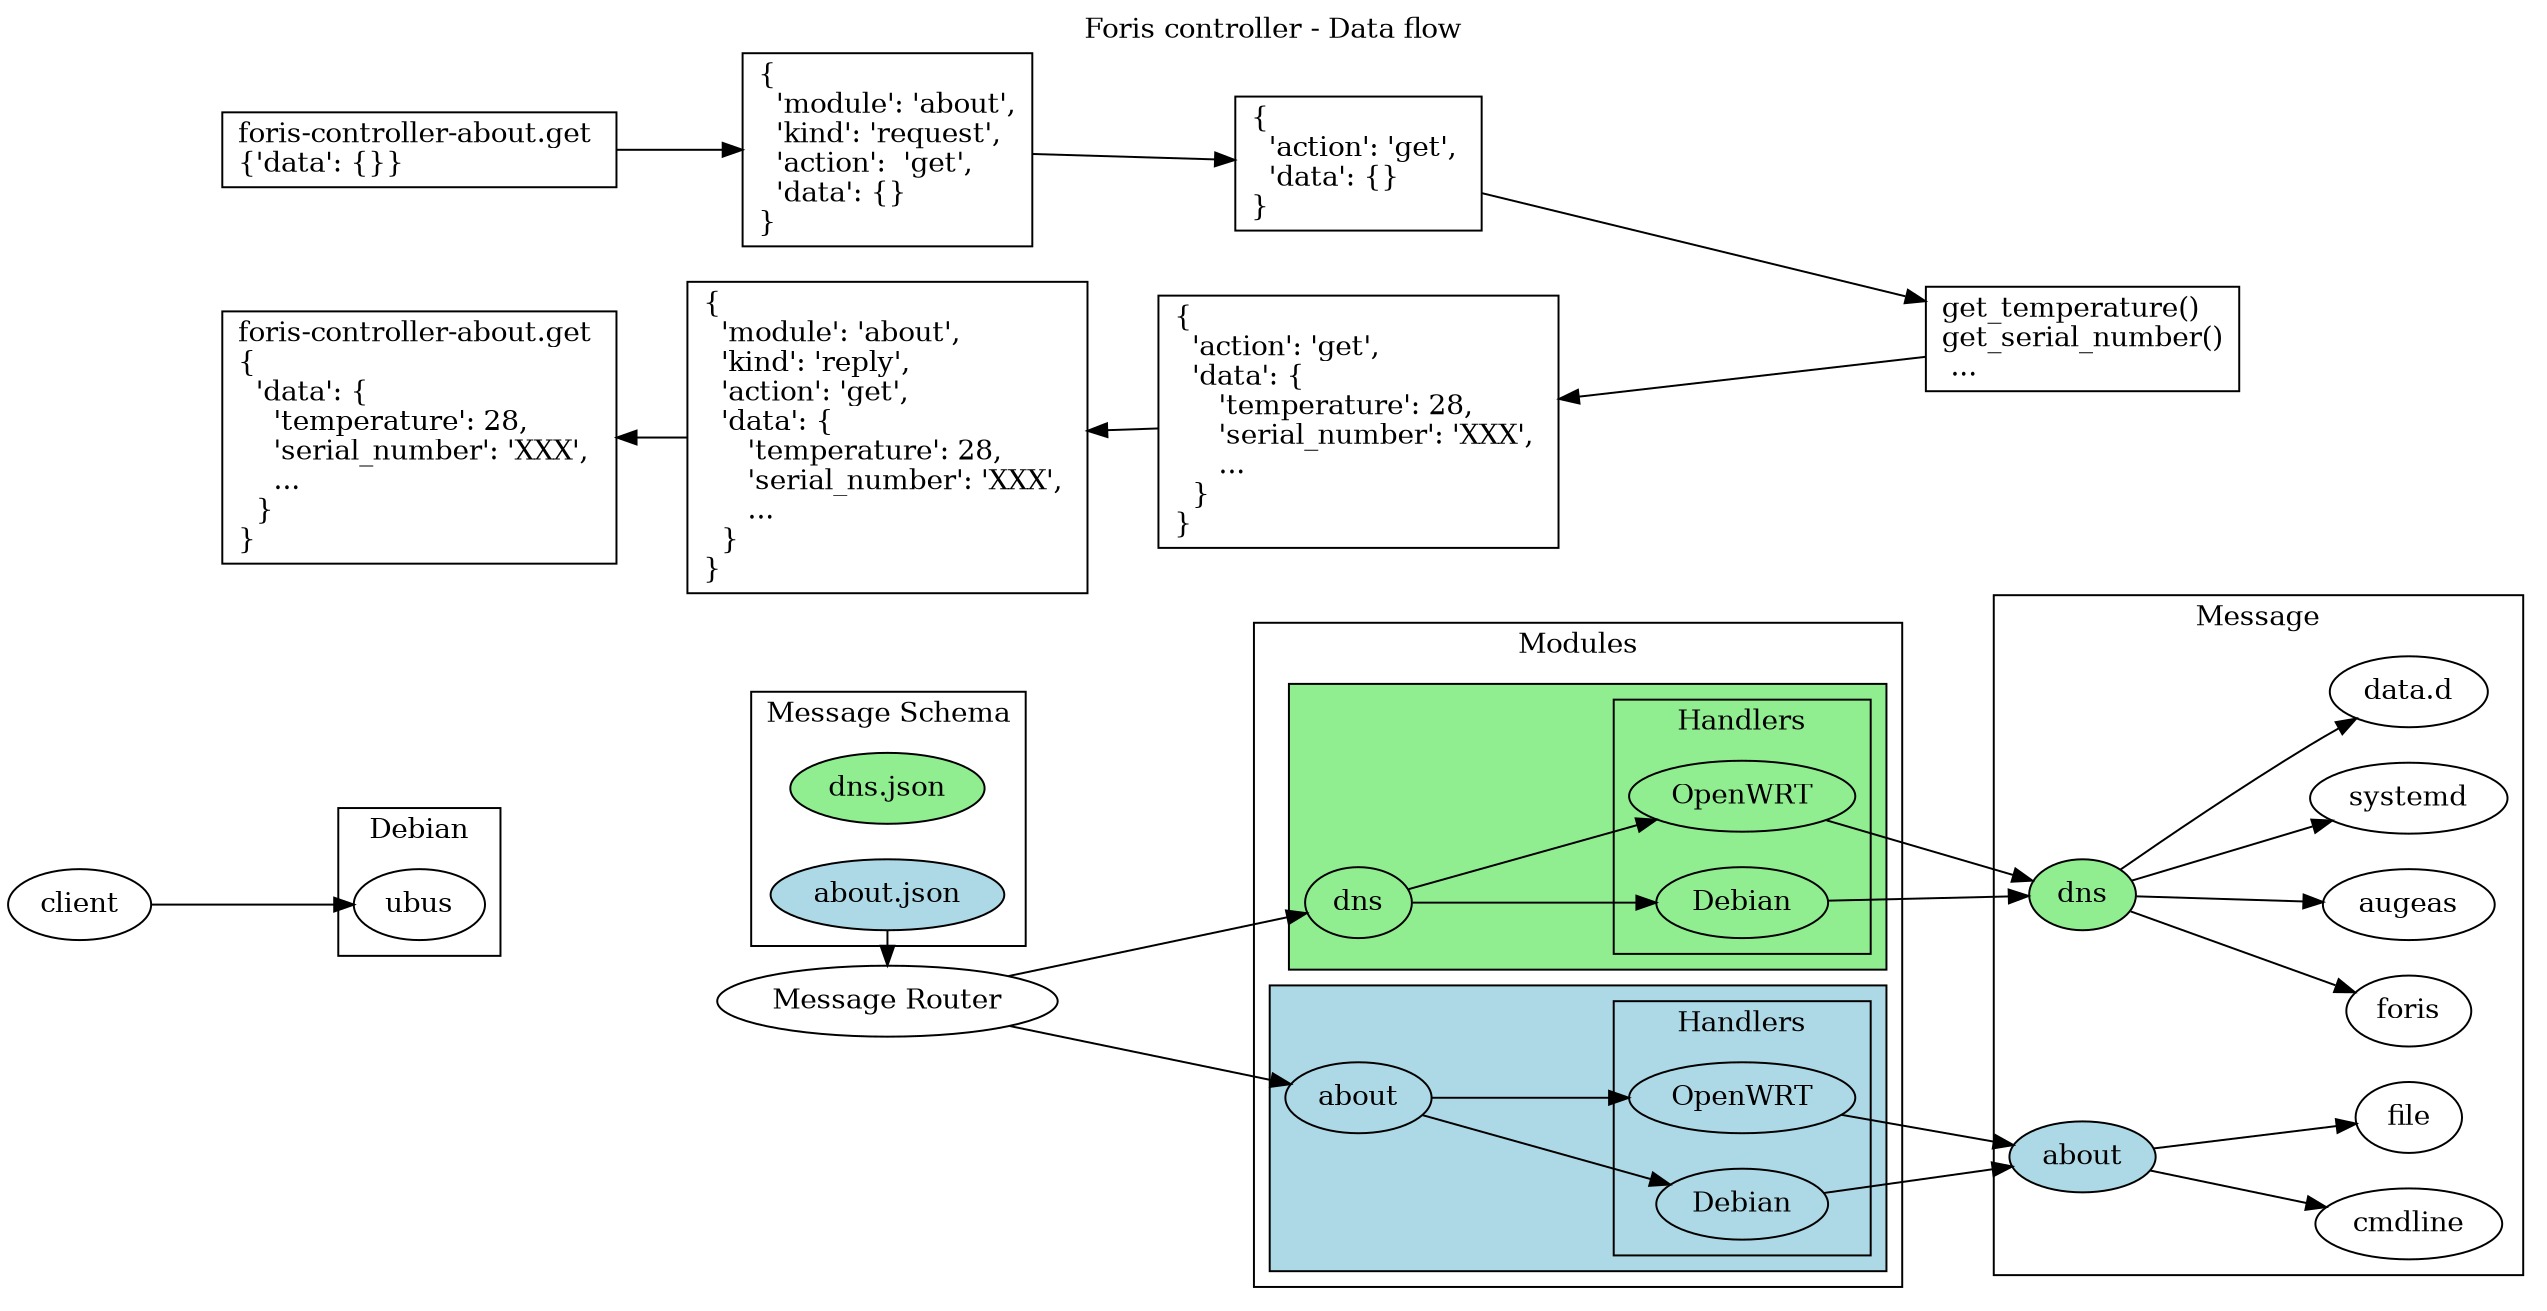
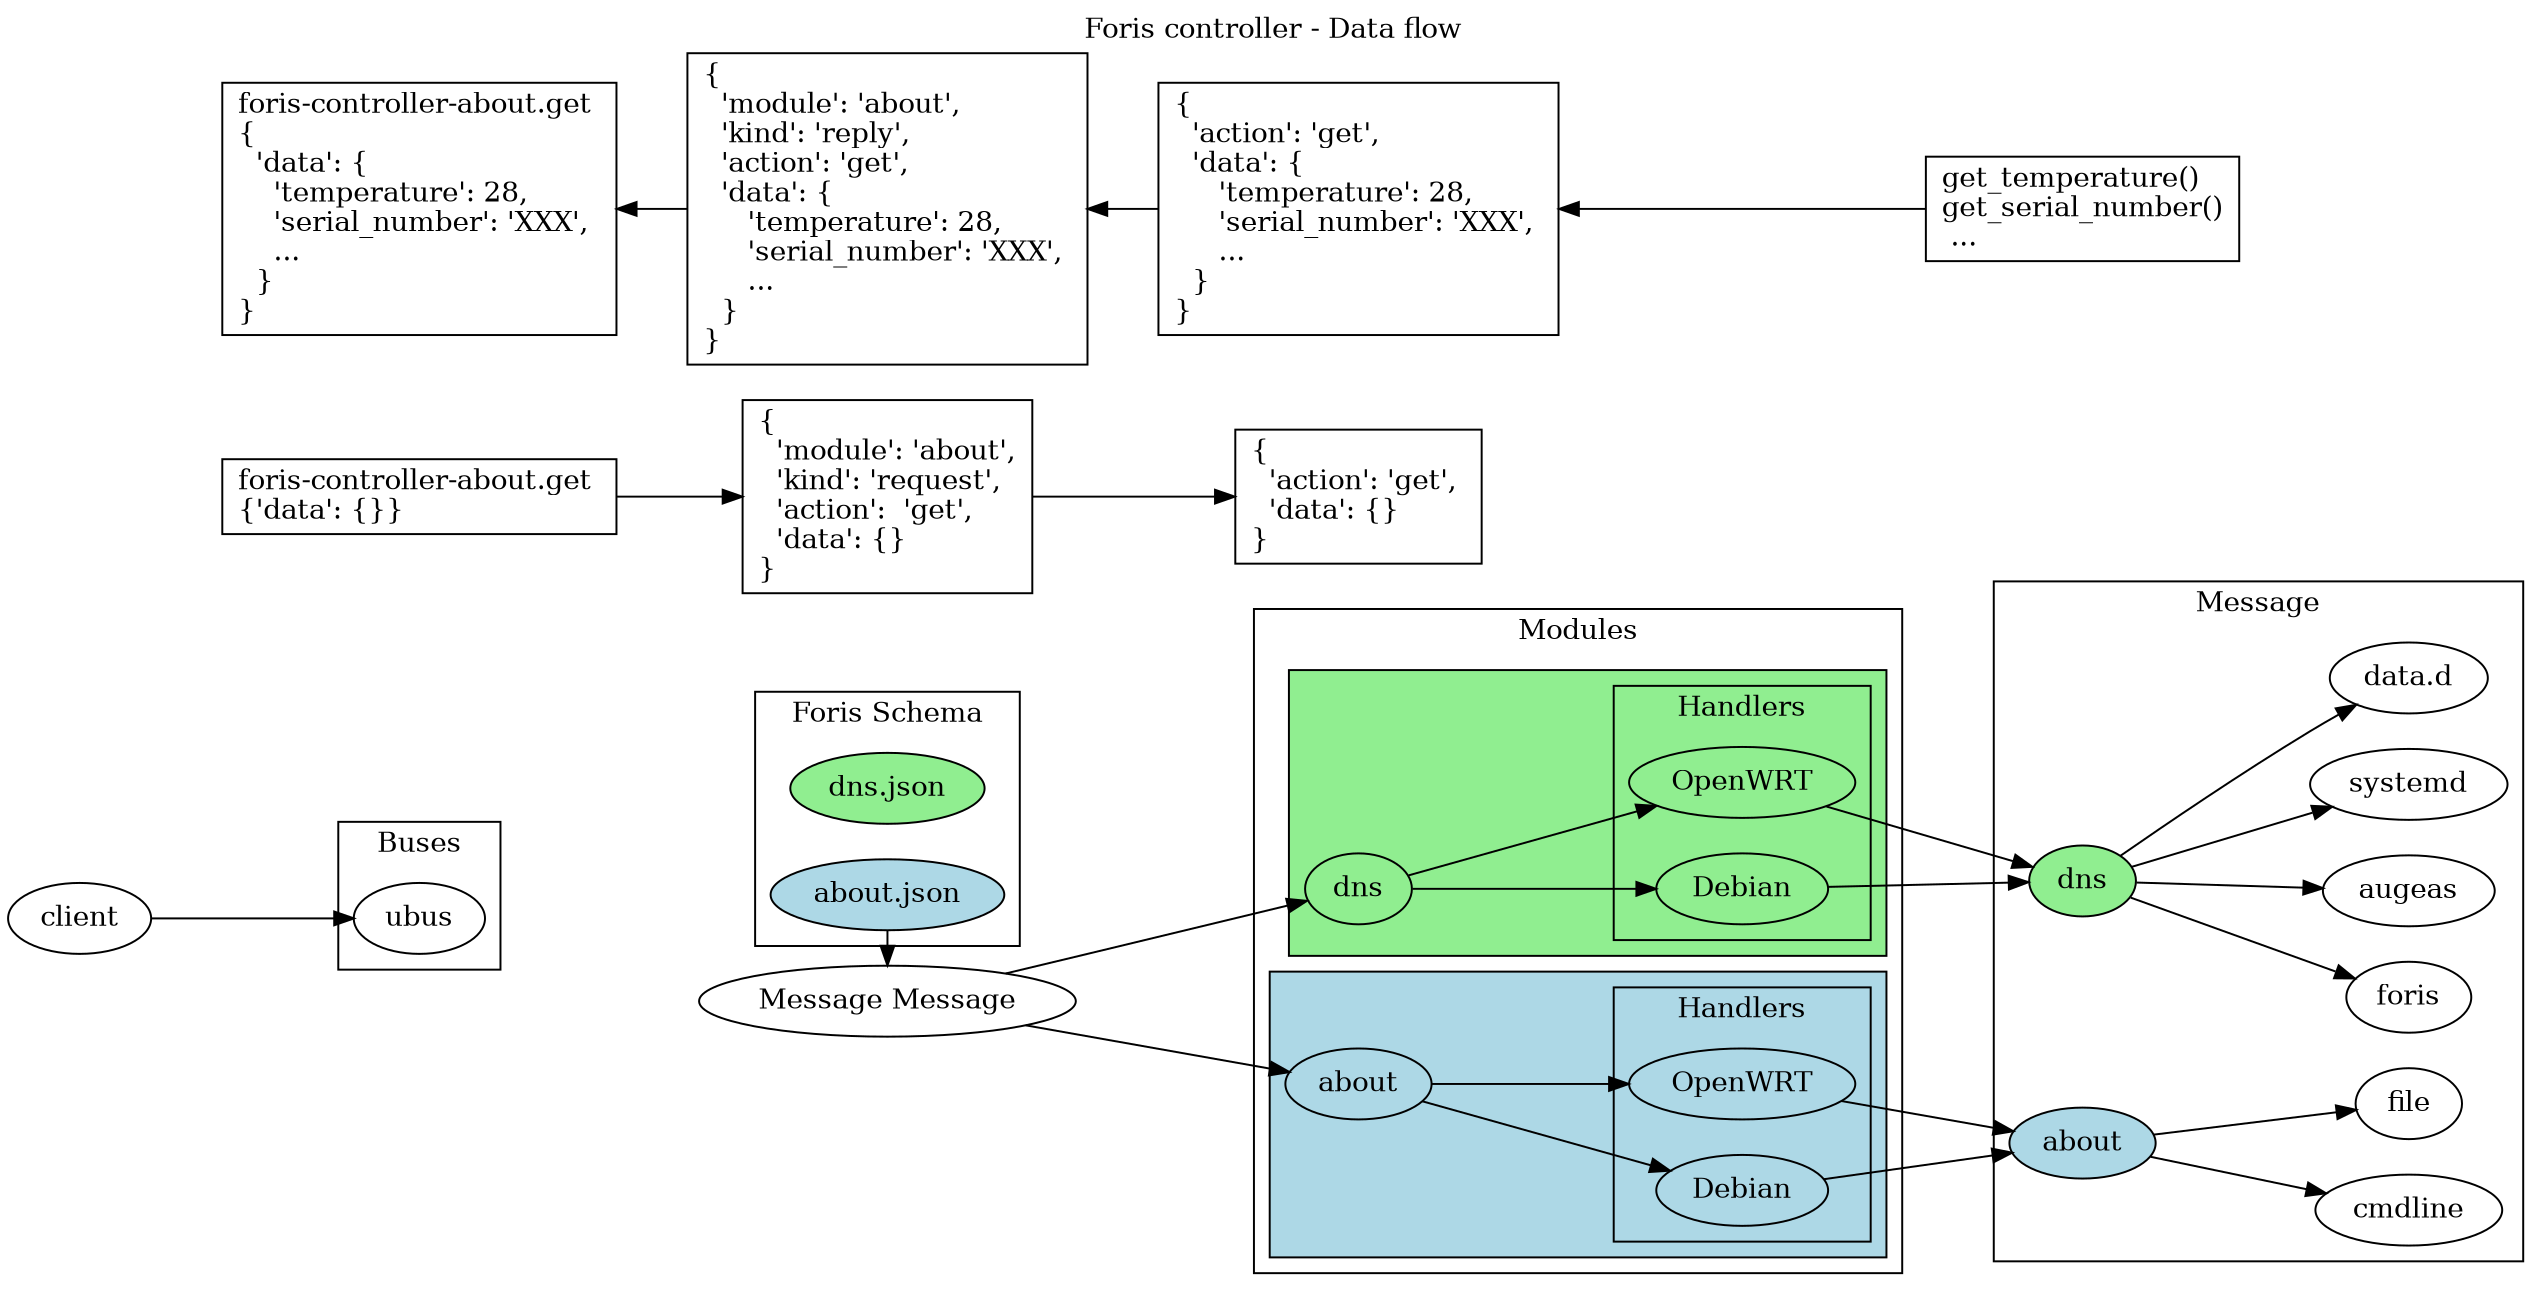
(1694, 245) -> none
(888, 714) -> (887, 714)
(419, 831) -> (419, 845)
(887, 1001) -> (887, 1001)
